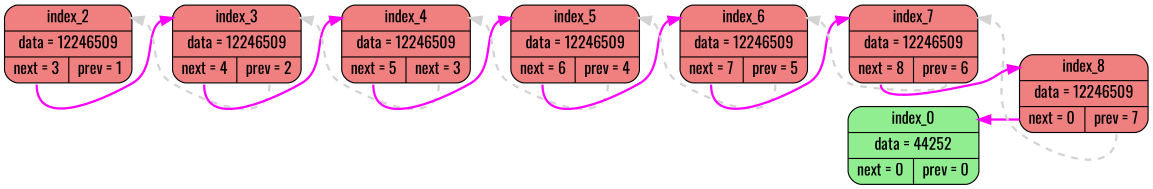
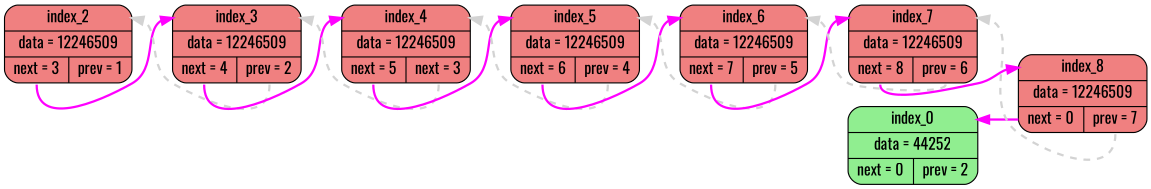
(946, 171) -> (946, 171)
